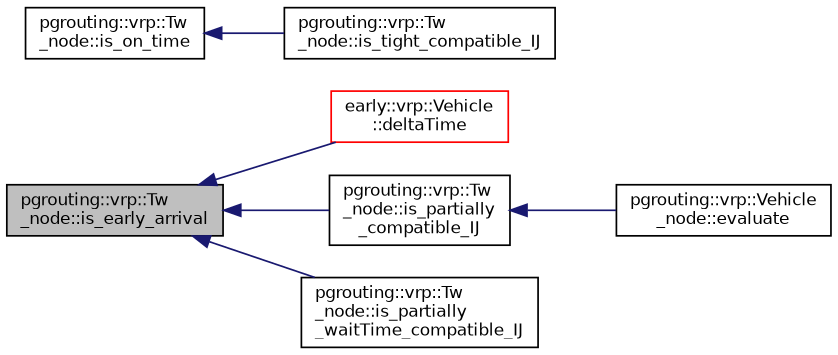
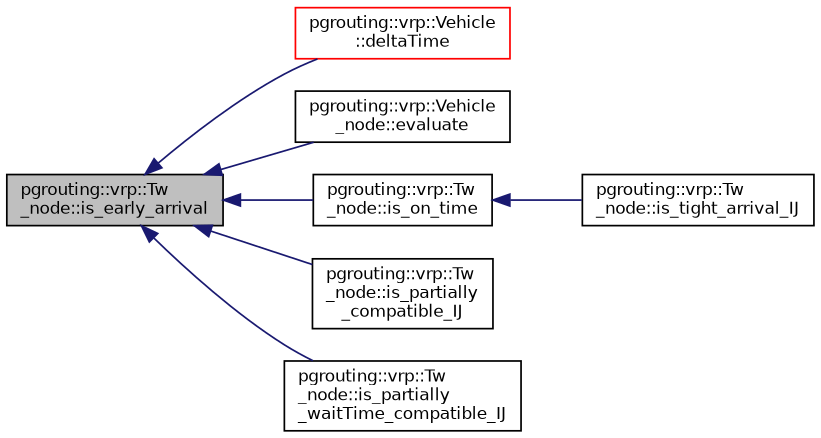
(420, 33) -> (698, 200)
(420, 117) -> (403, 33)
none -> (277, 200)
(572, 210) -> (267, 156)
